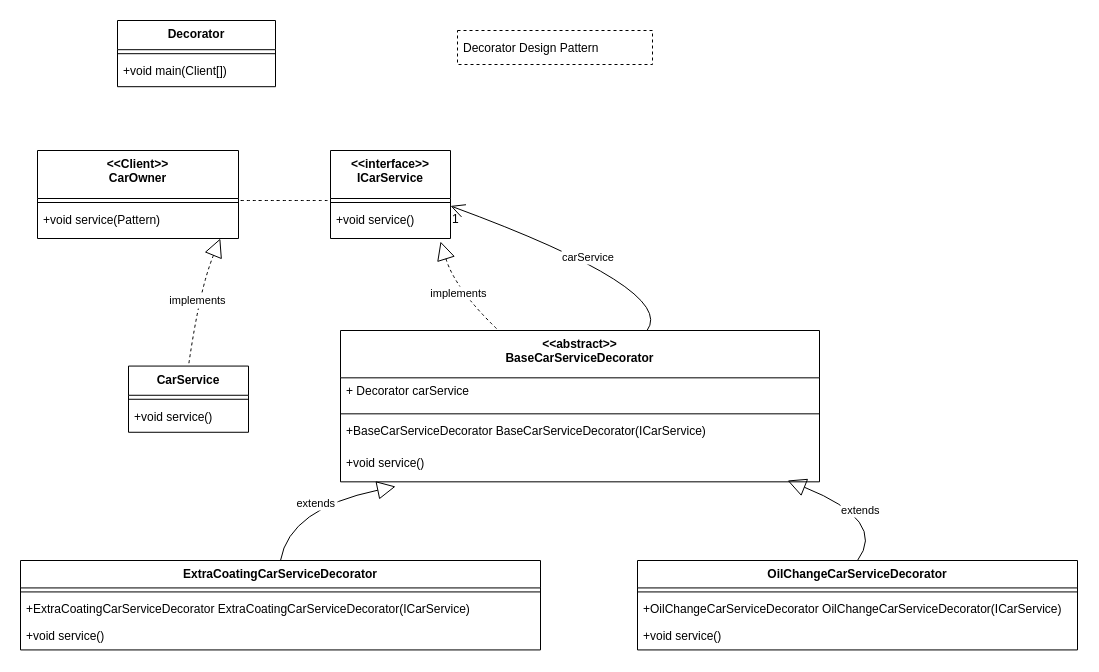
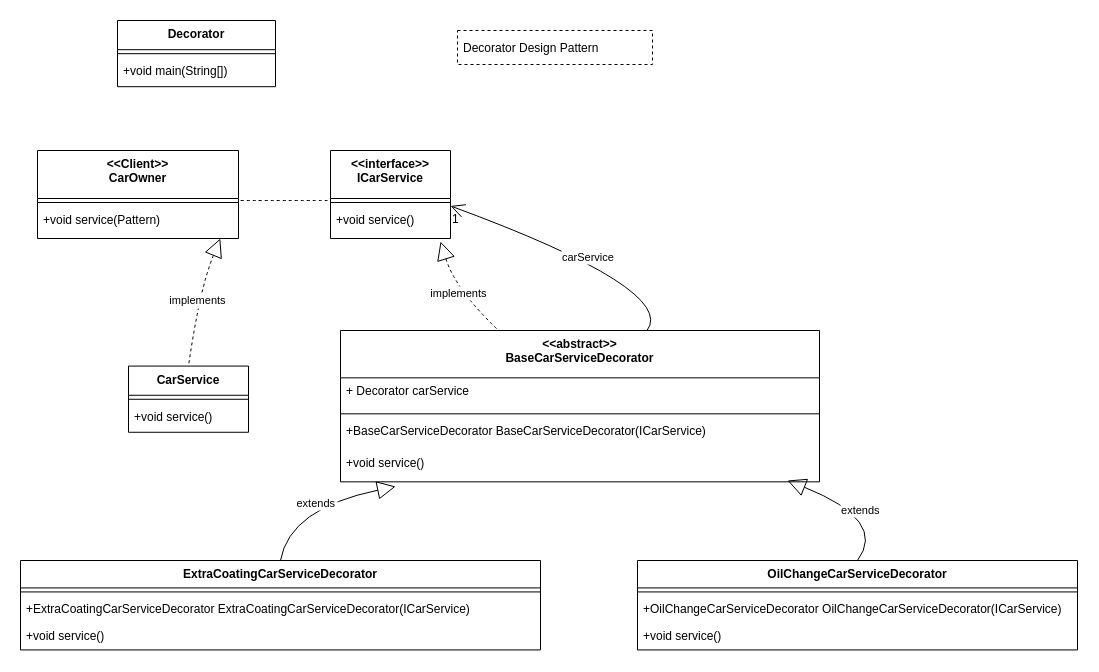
(182, 71) -> (184, 71)
